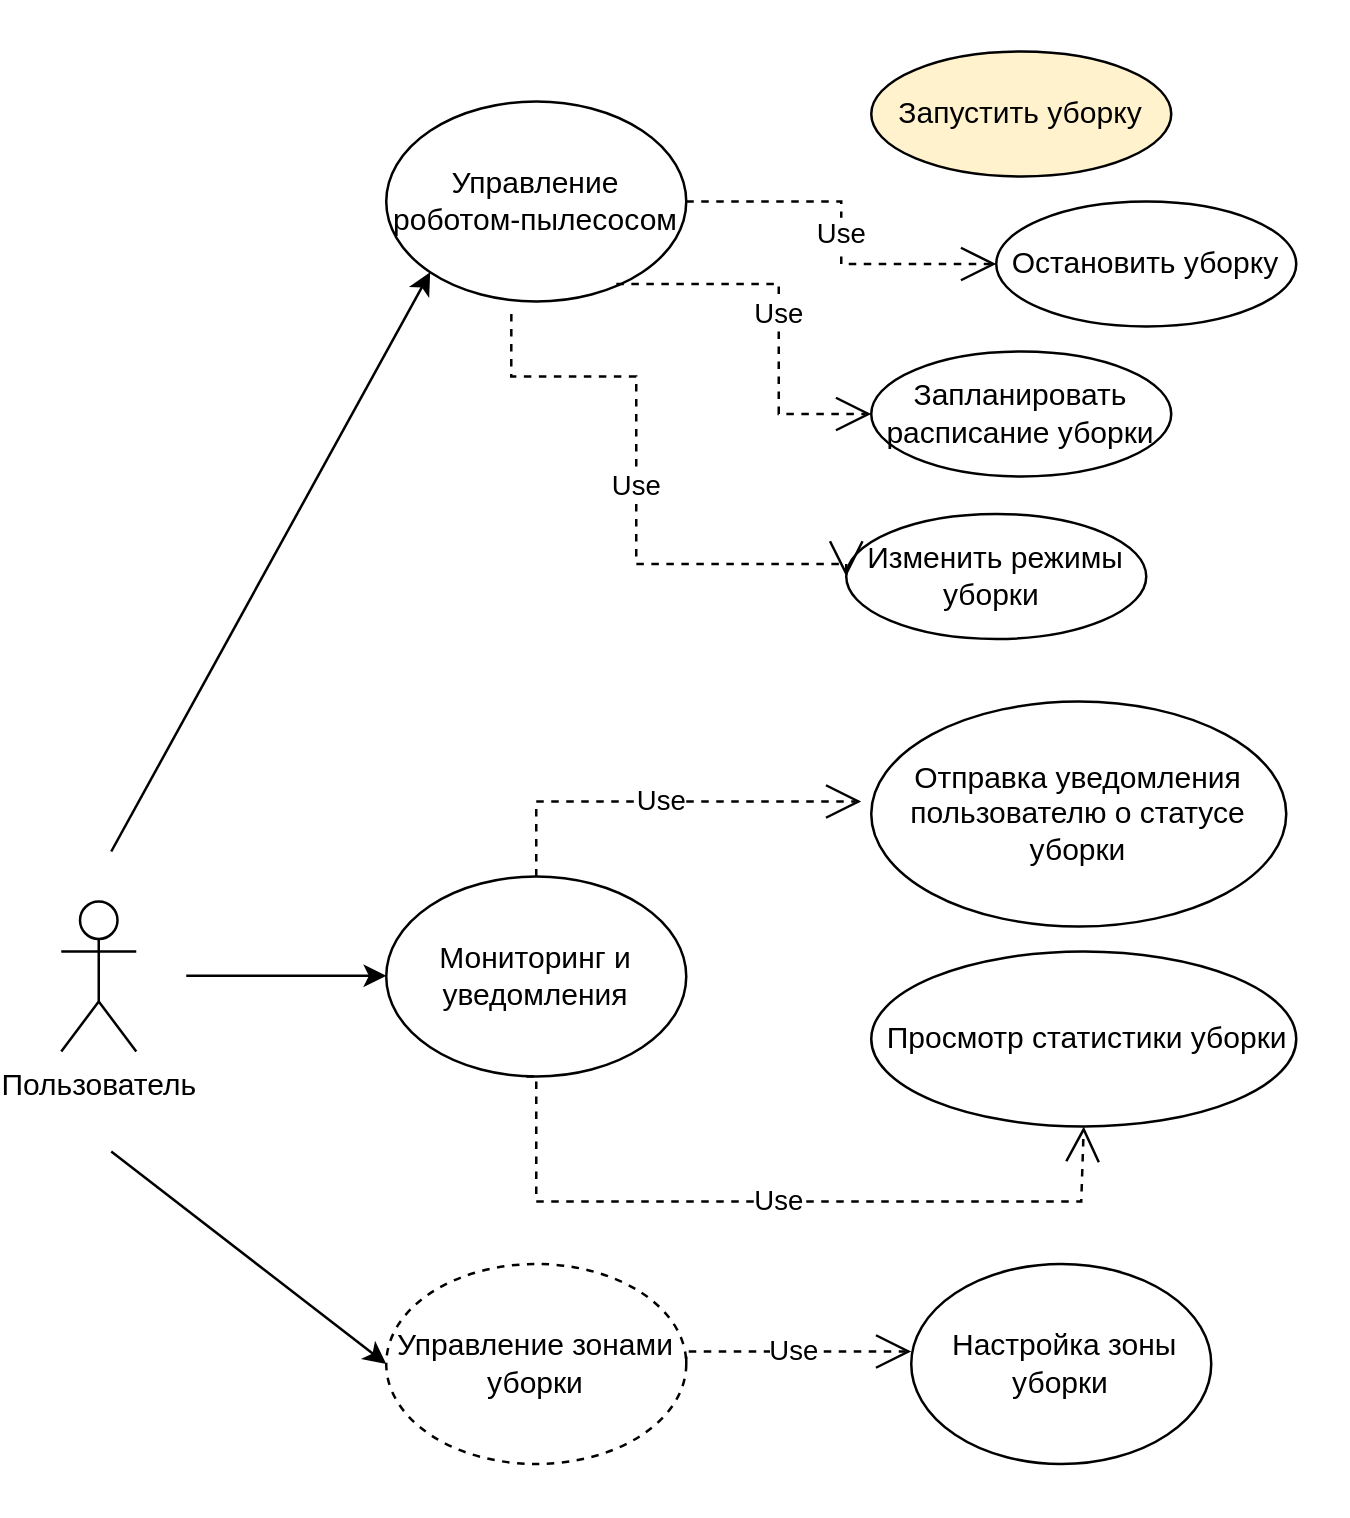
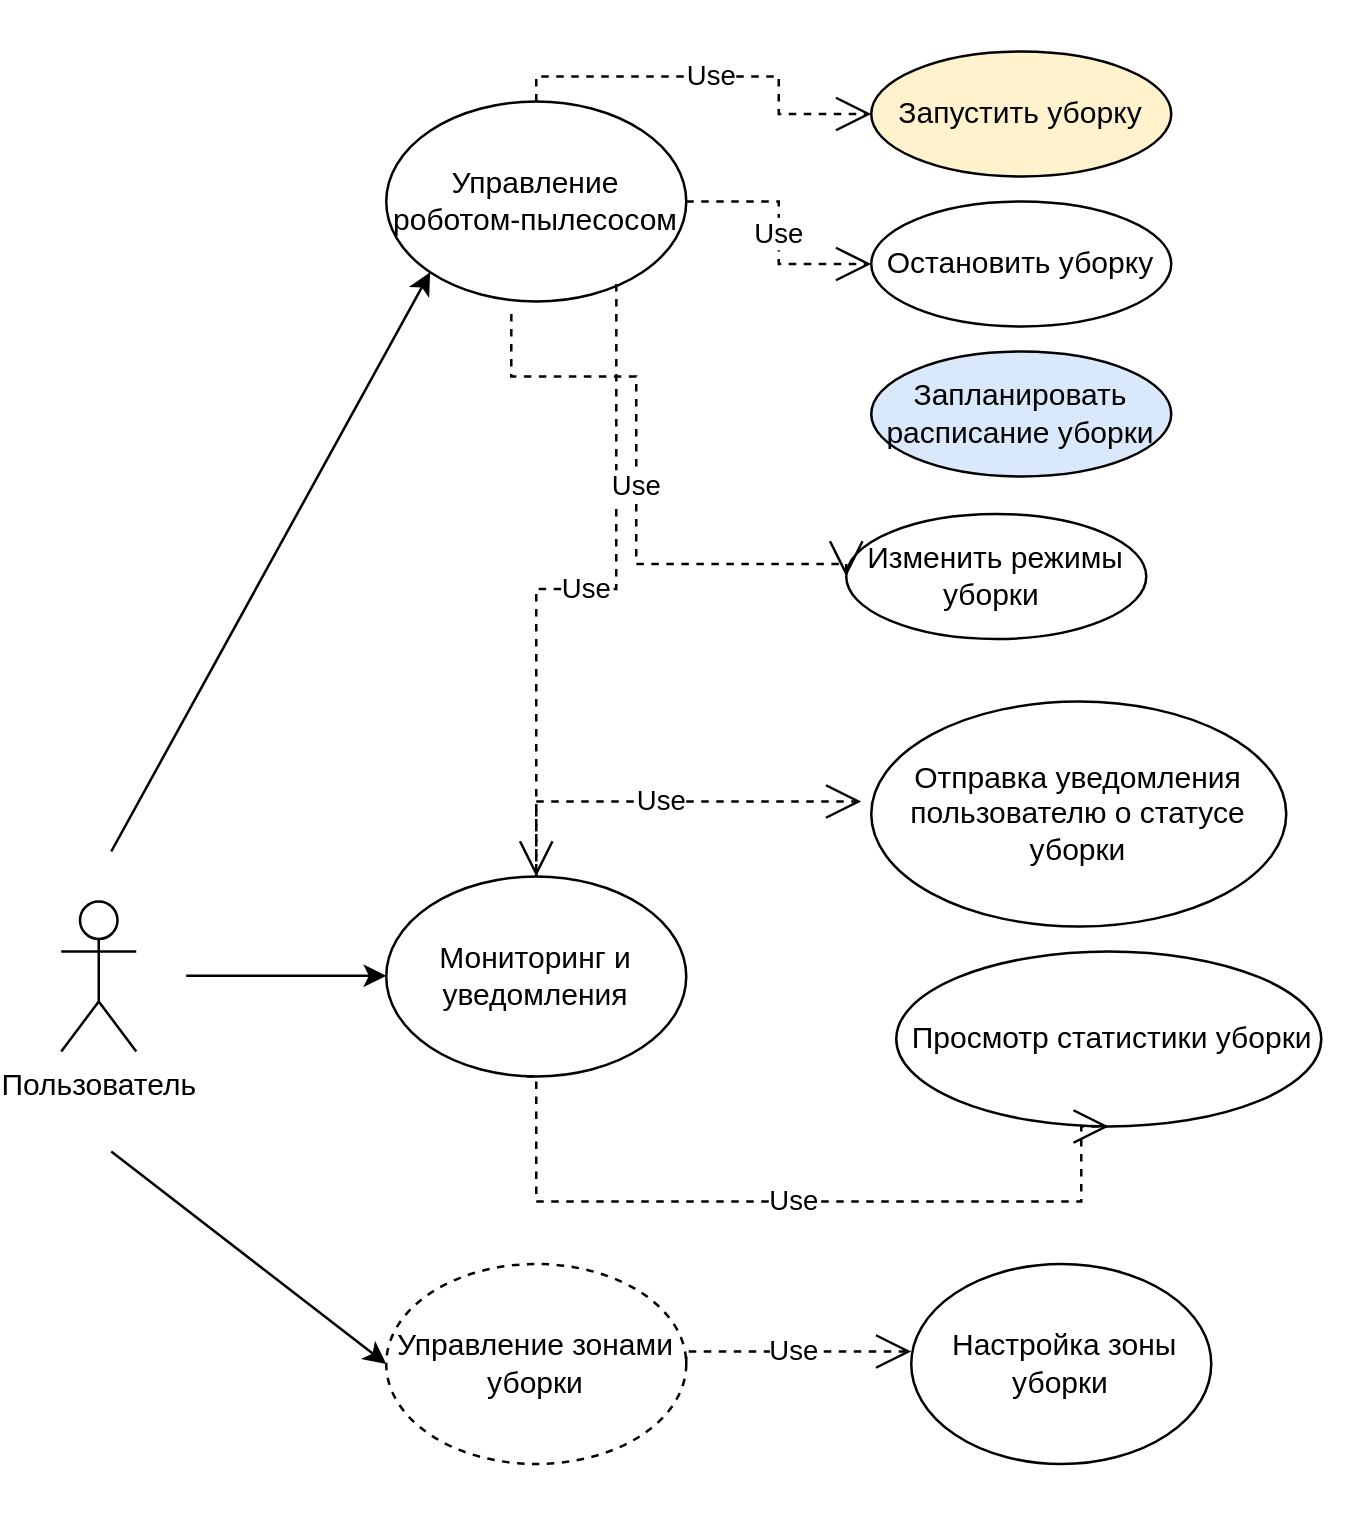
none -> (779, 99)
(1146, 264) -> (1021, 264)
(779, 404) -> (536, 677)
(1021, 414) -> (1021, 414)
(1084, 1039) -> (1109, 1039)
